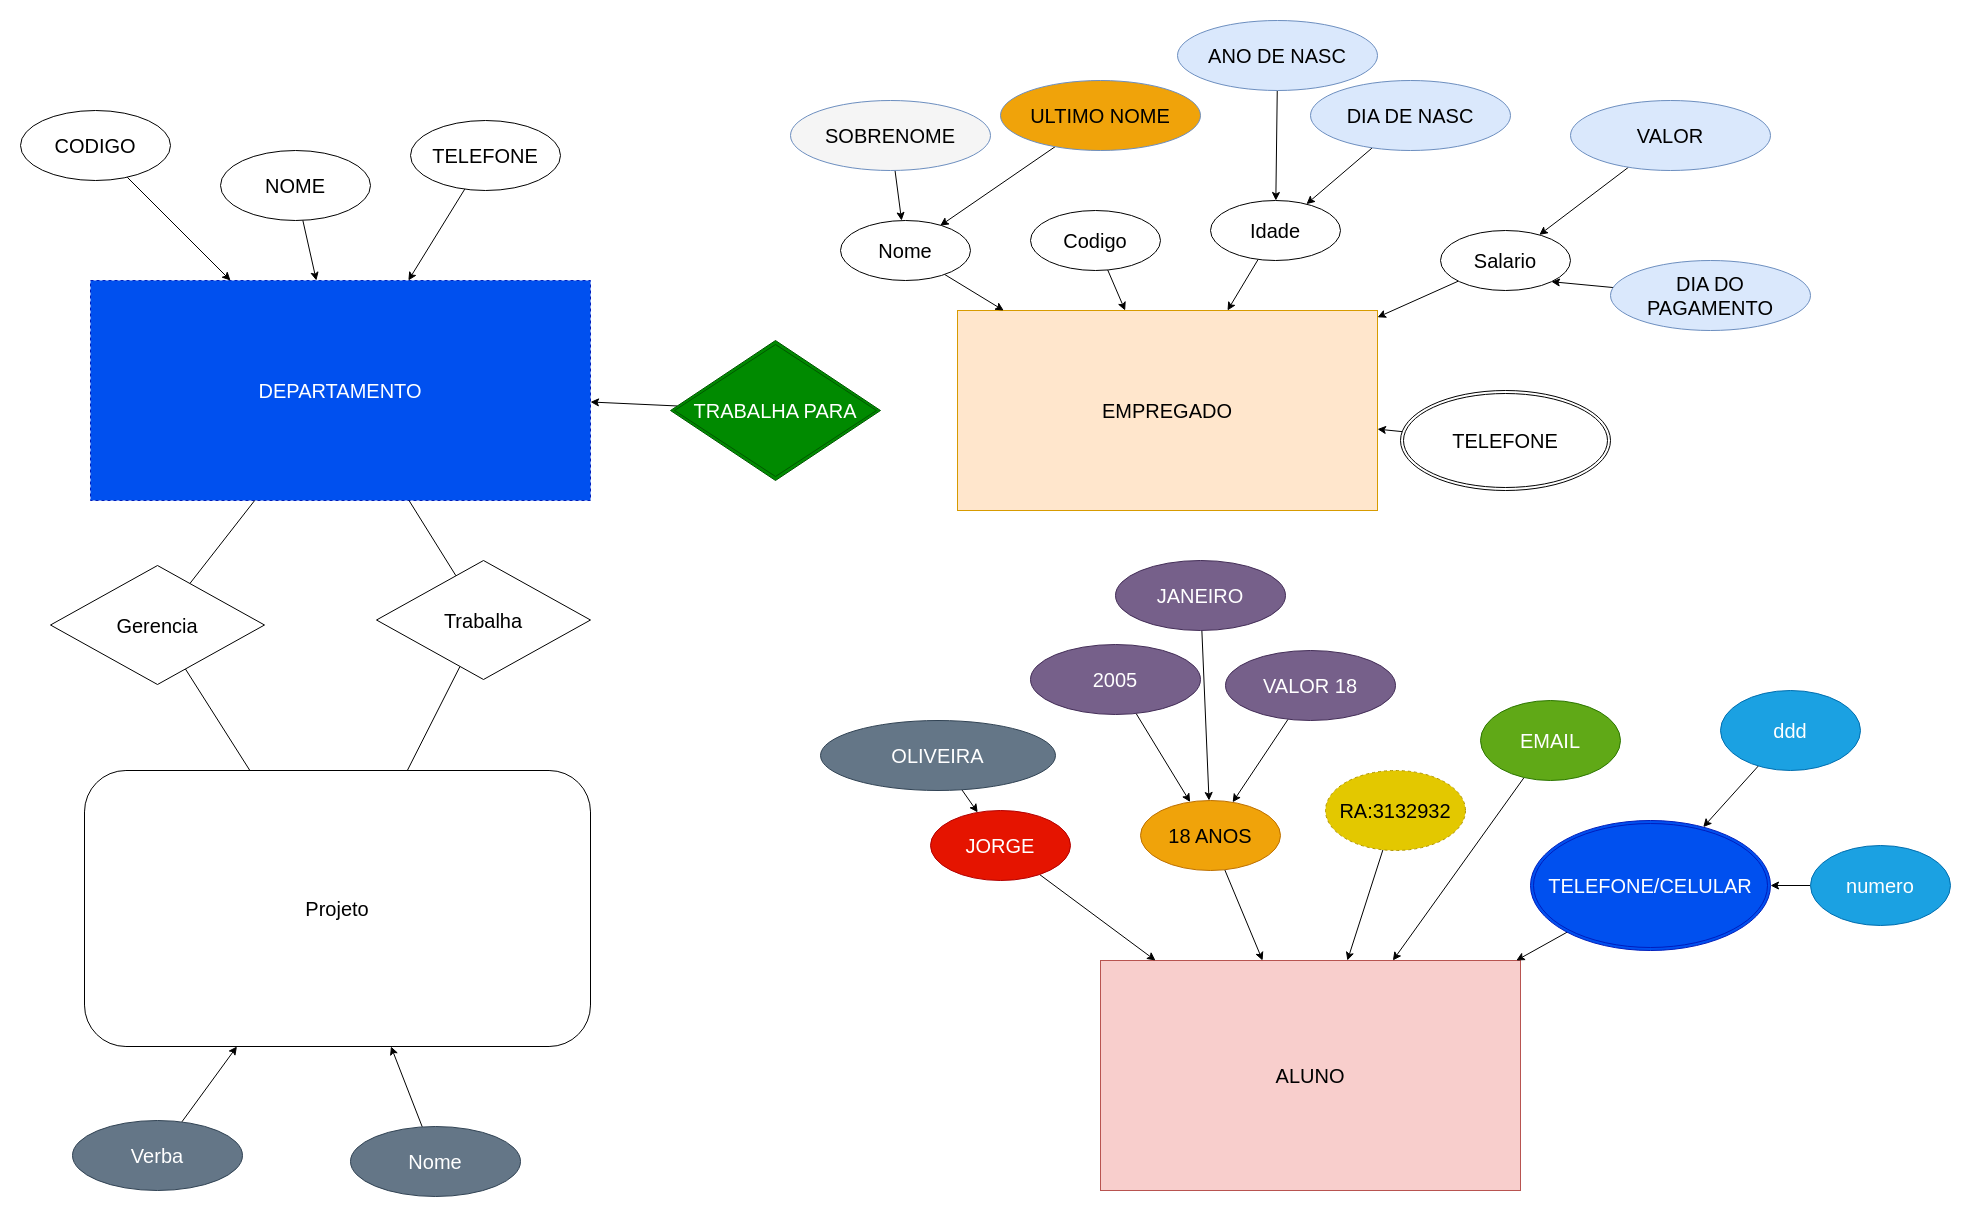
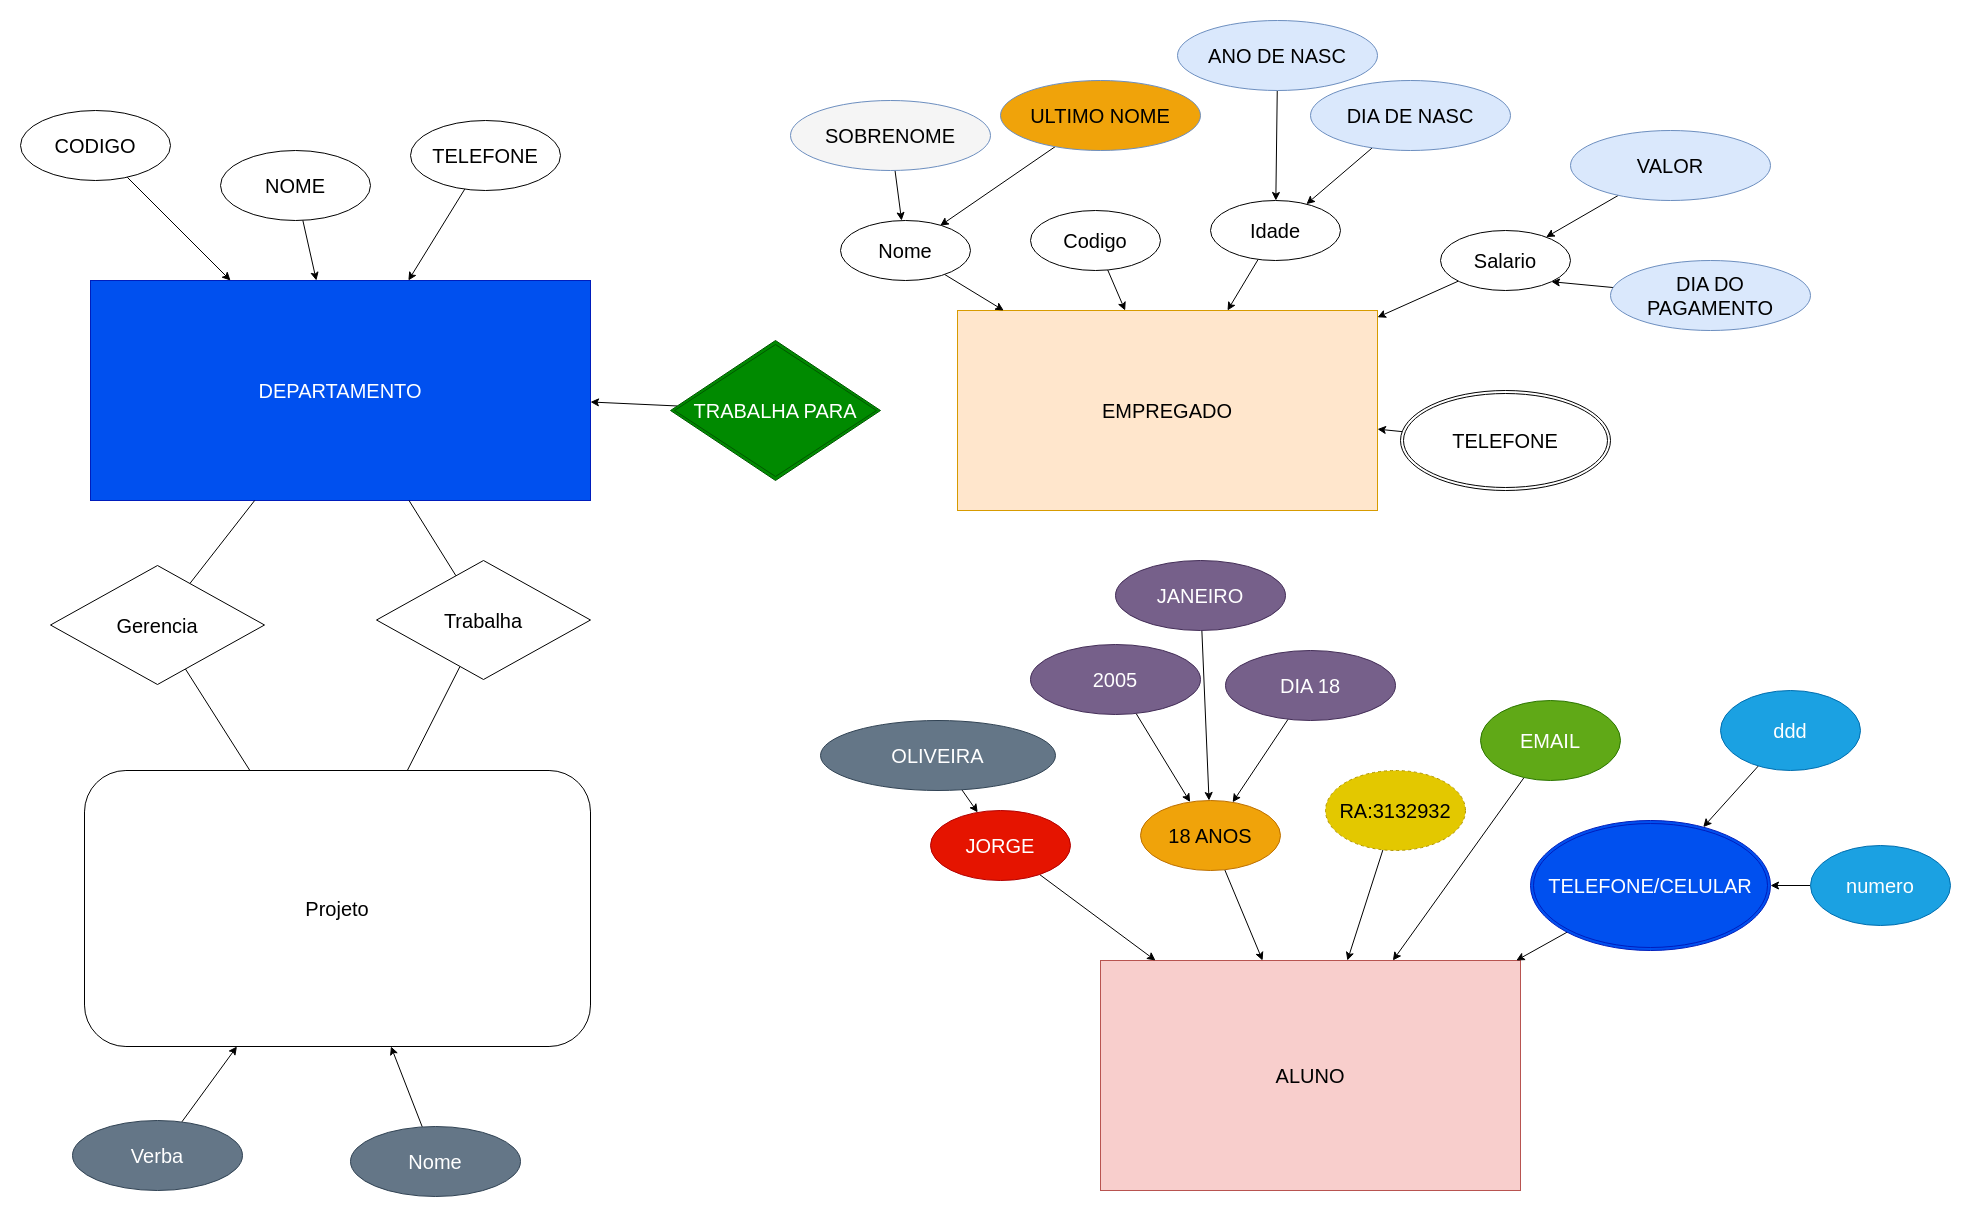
(1671, 136) -> (1671, 166)
(341, 391) -> (341, 391)
(1311, 686) -> (1311, 686)
